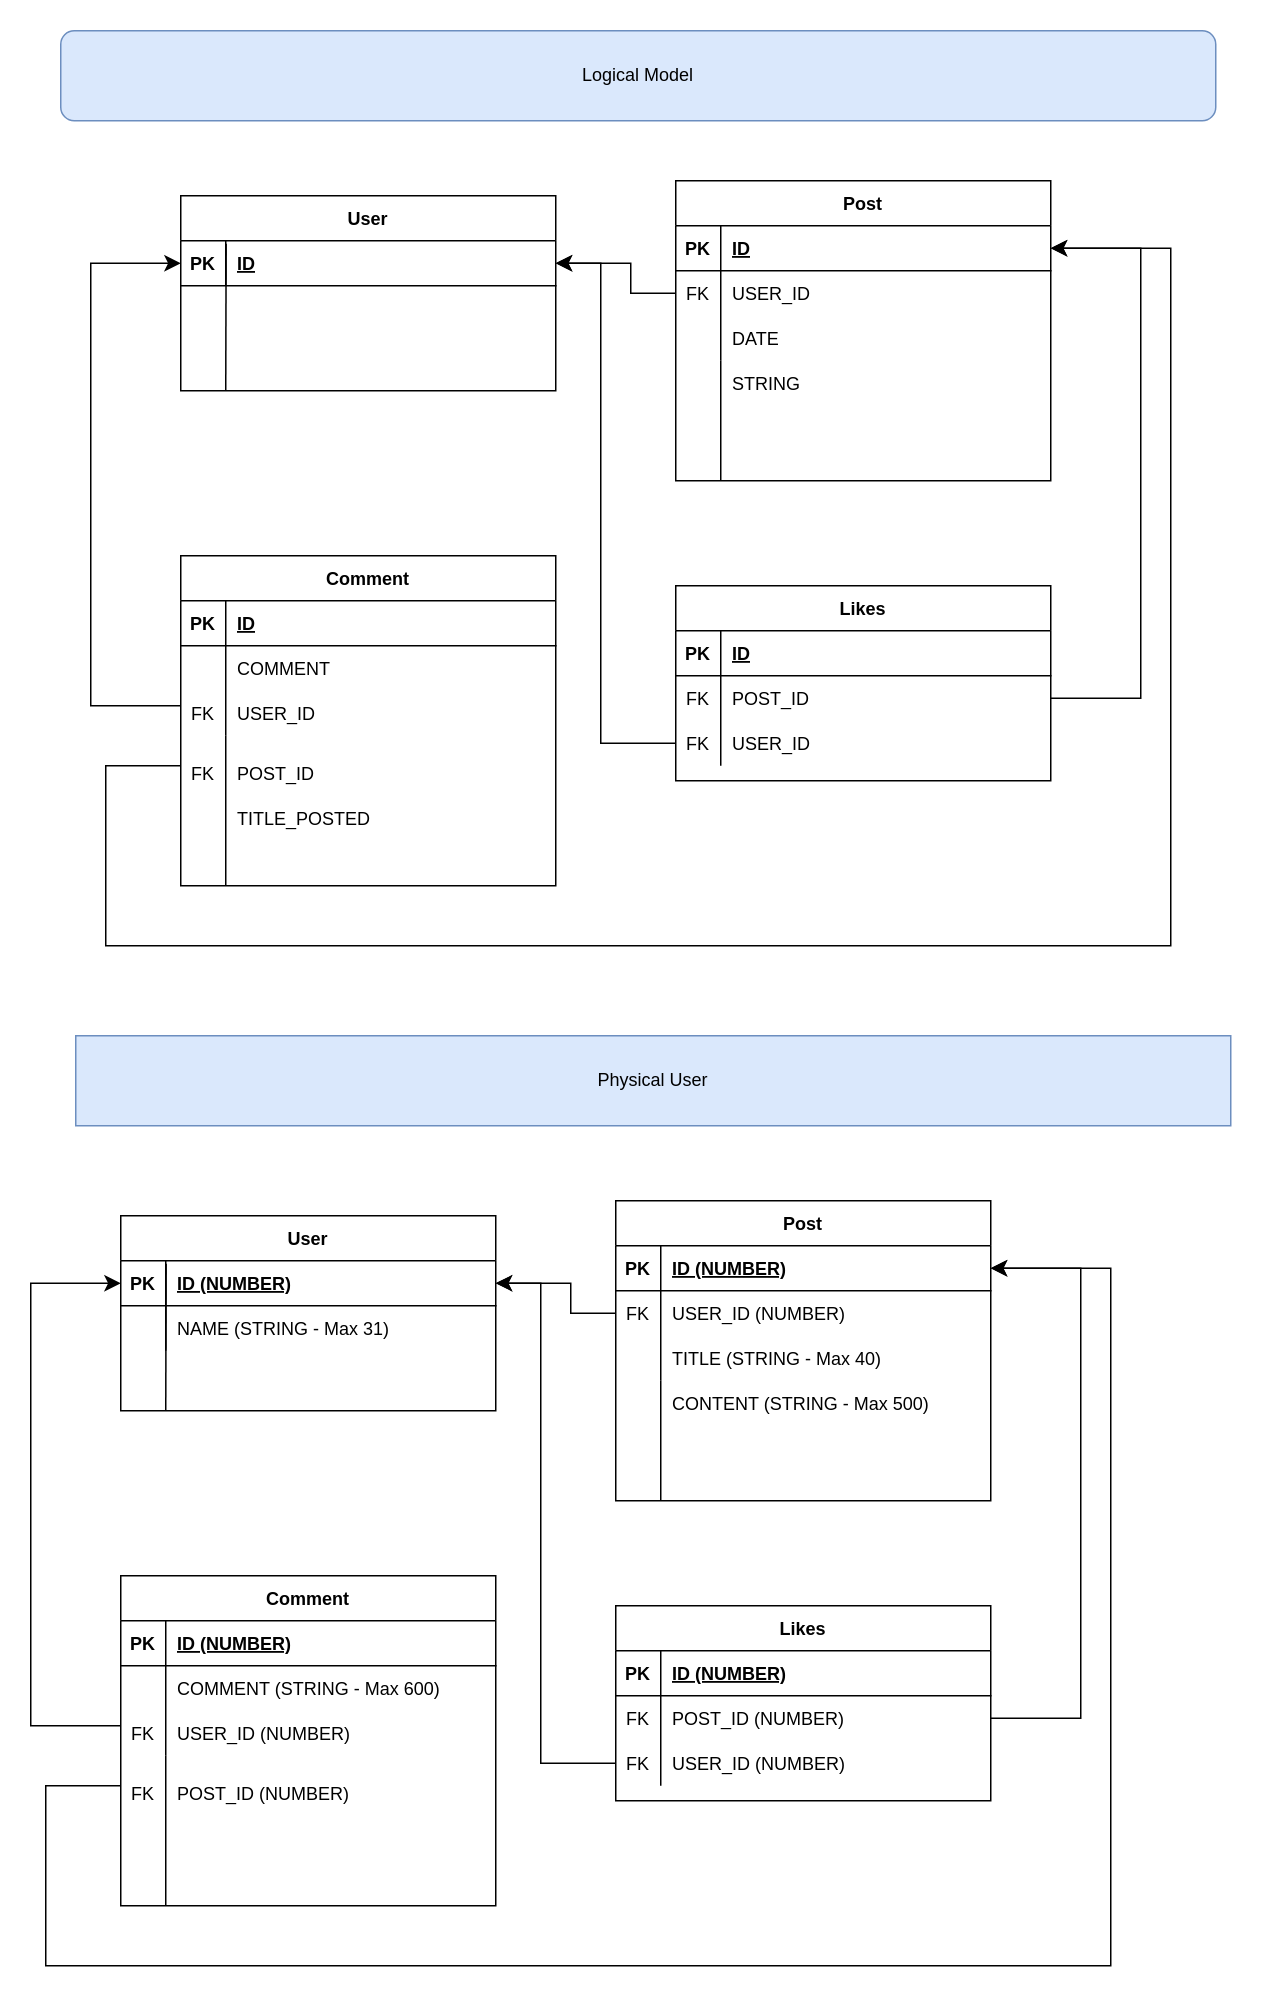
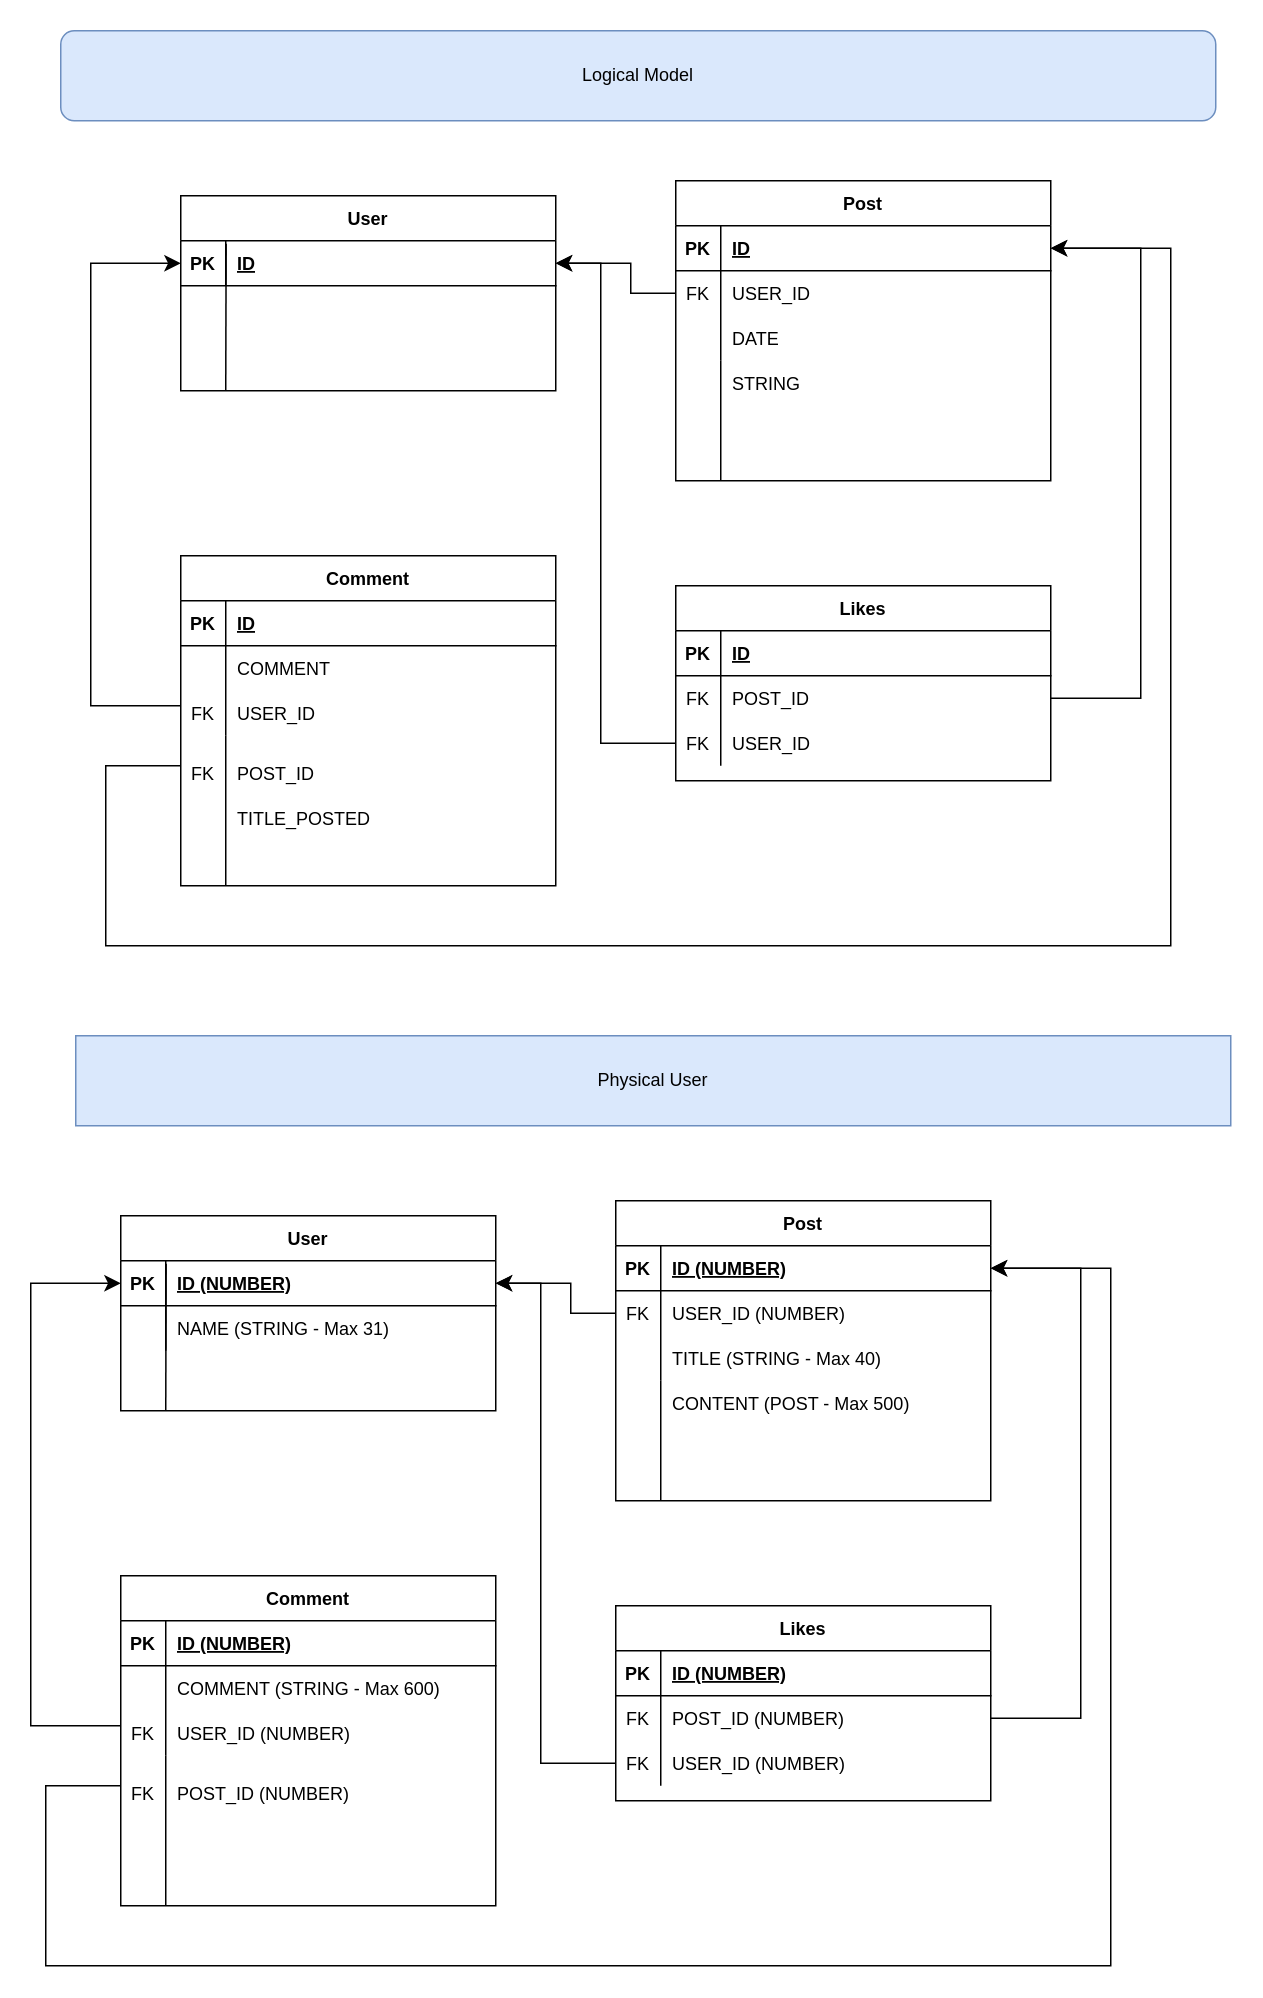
(794, 1404) -> (784, 1404)
